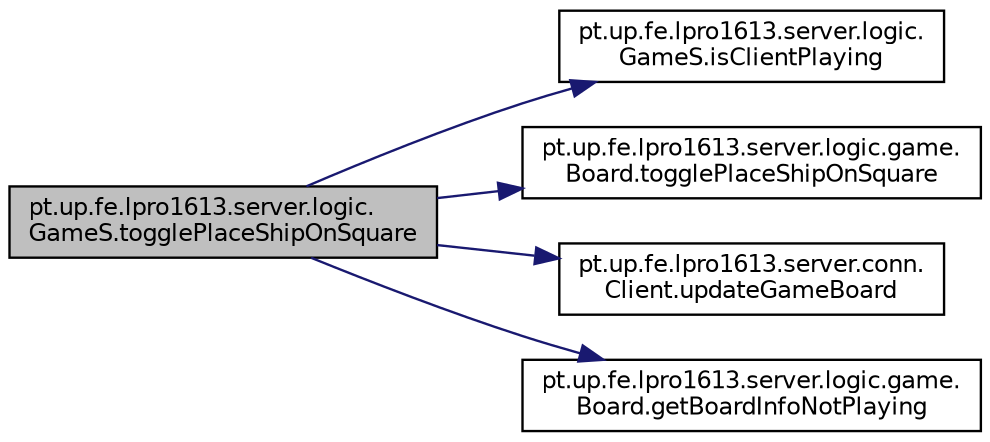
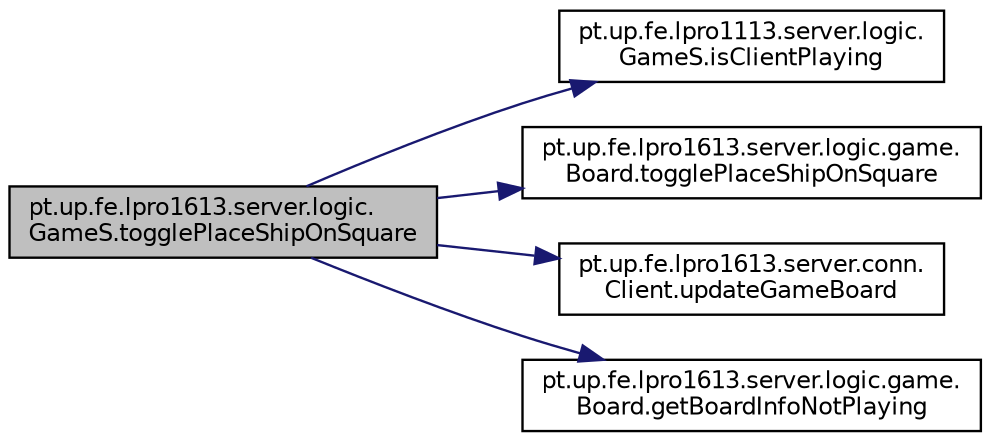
(752, 46) -> (752, 46)
